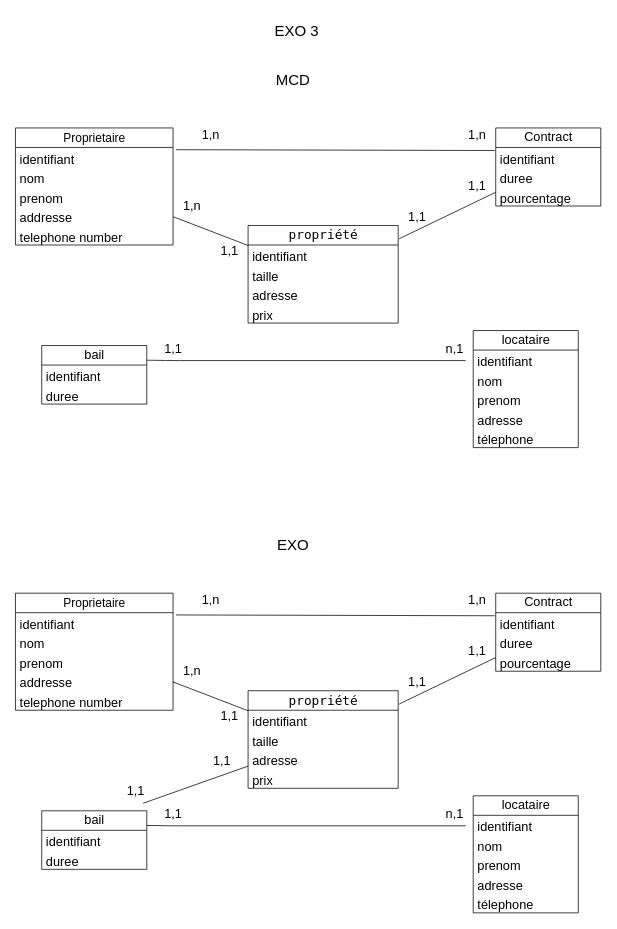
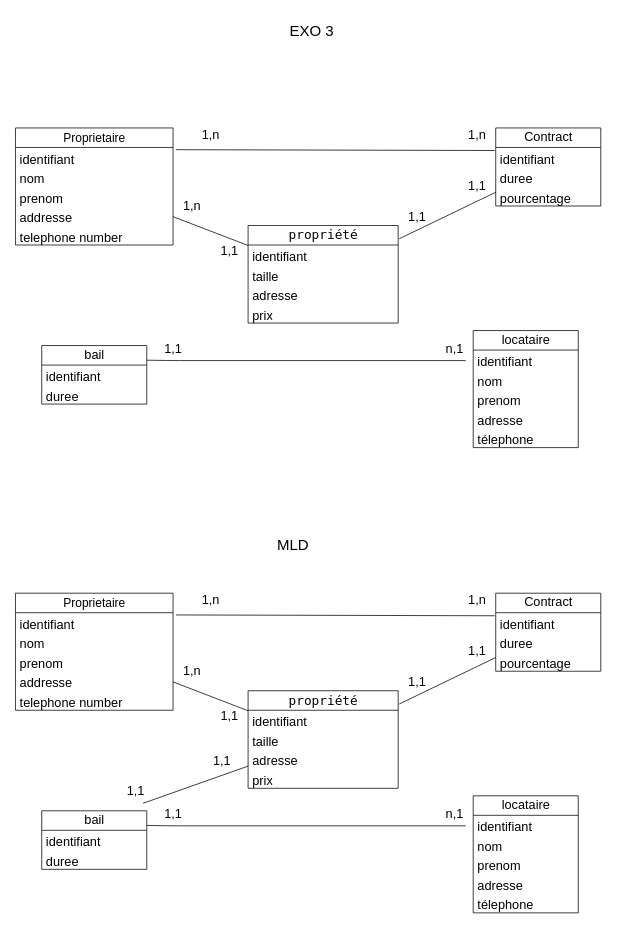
(297, 30) -> (312, 30)
(293, 79) -> none
(293, 544) -> (293, 544)
